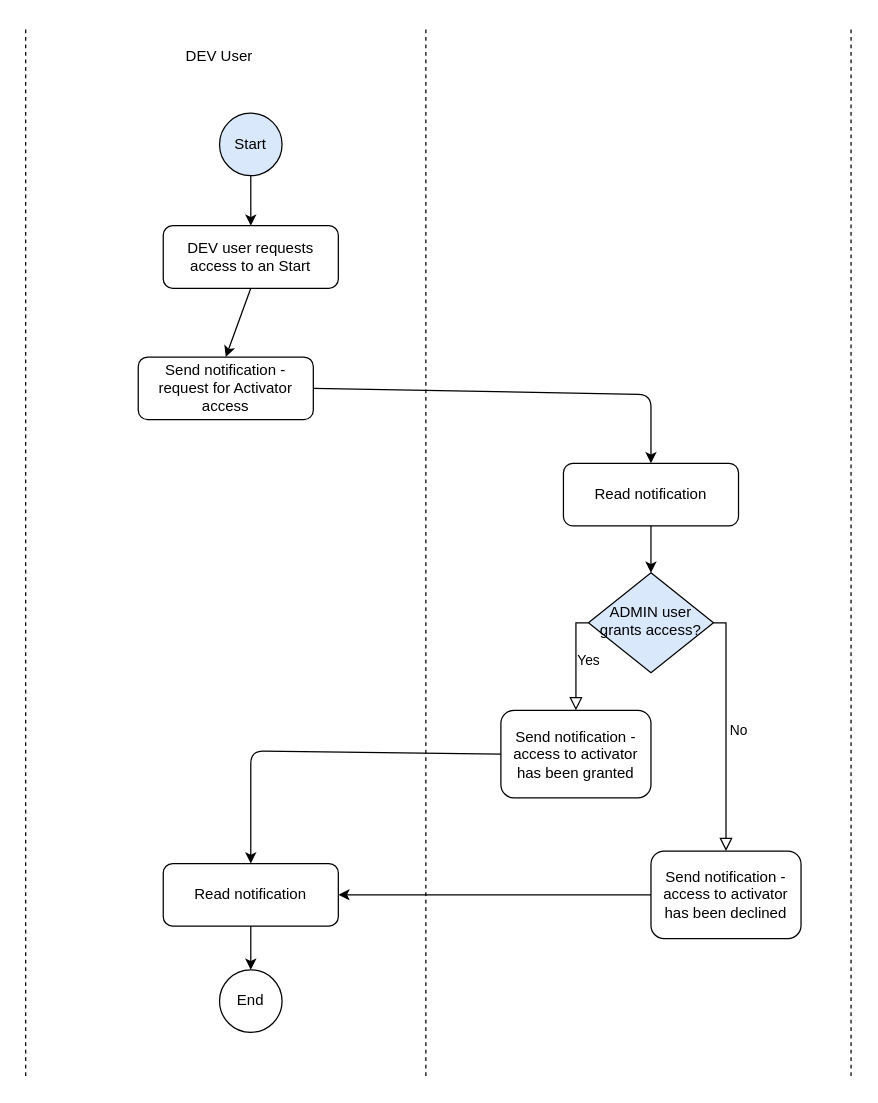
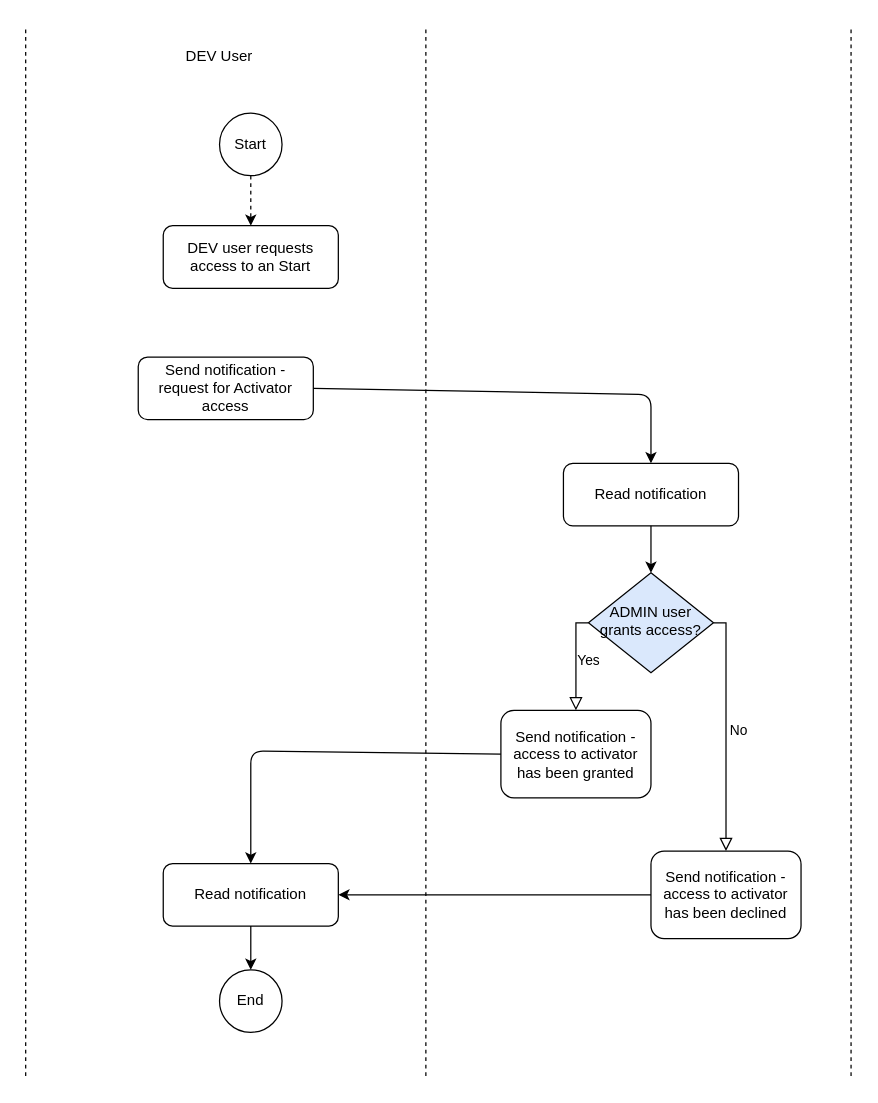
(251, 144) -> (251, 144)
(251, 196) -> (251, 196)
(240, 318) -> none
